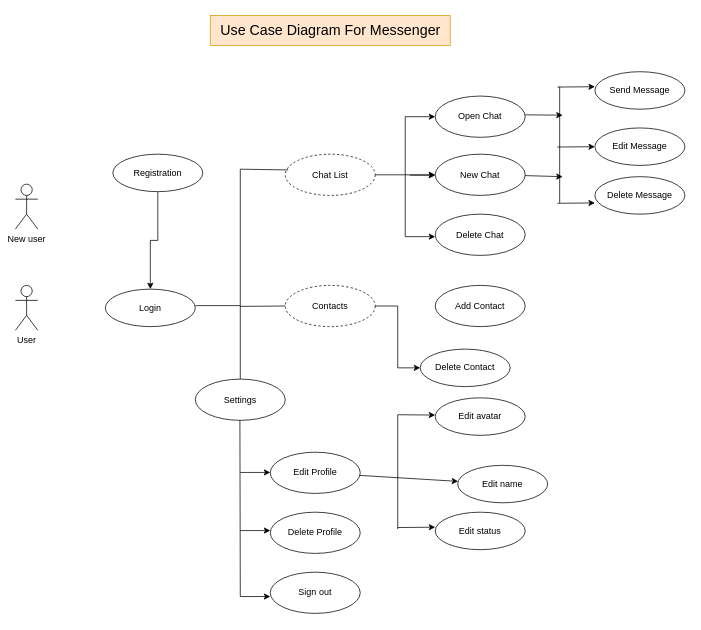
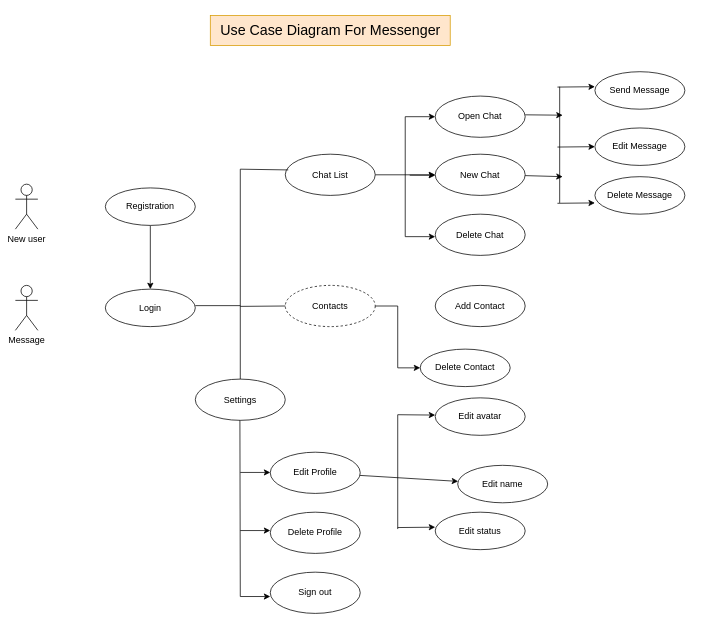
(158, 173) -> (150, 207)
(330, 175) -> (330, 175)
(27, 341) -> (27, 341)
